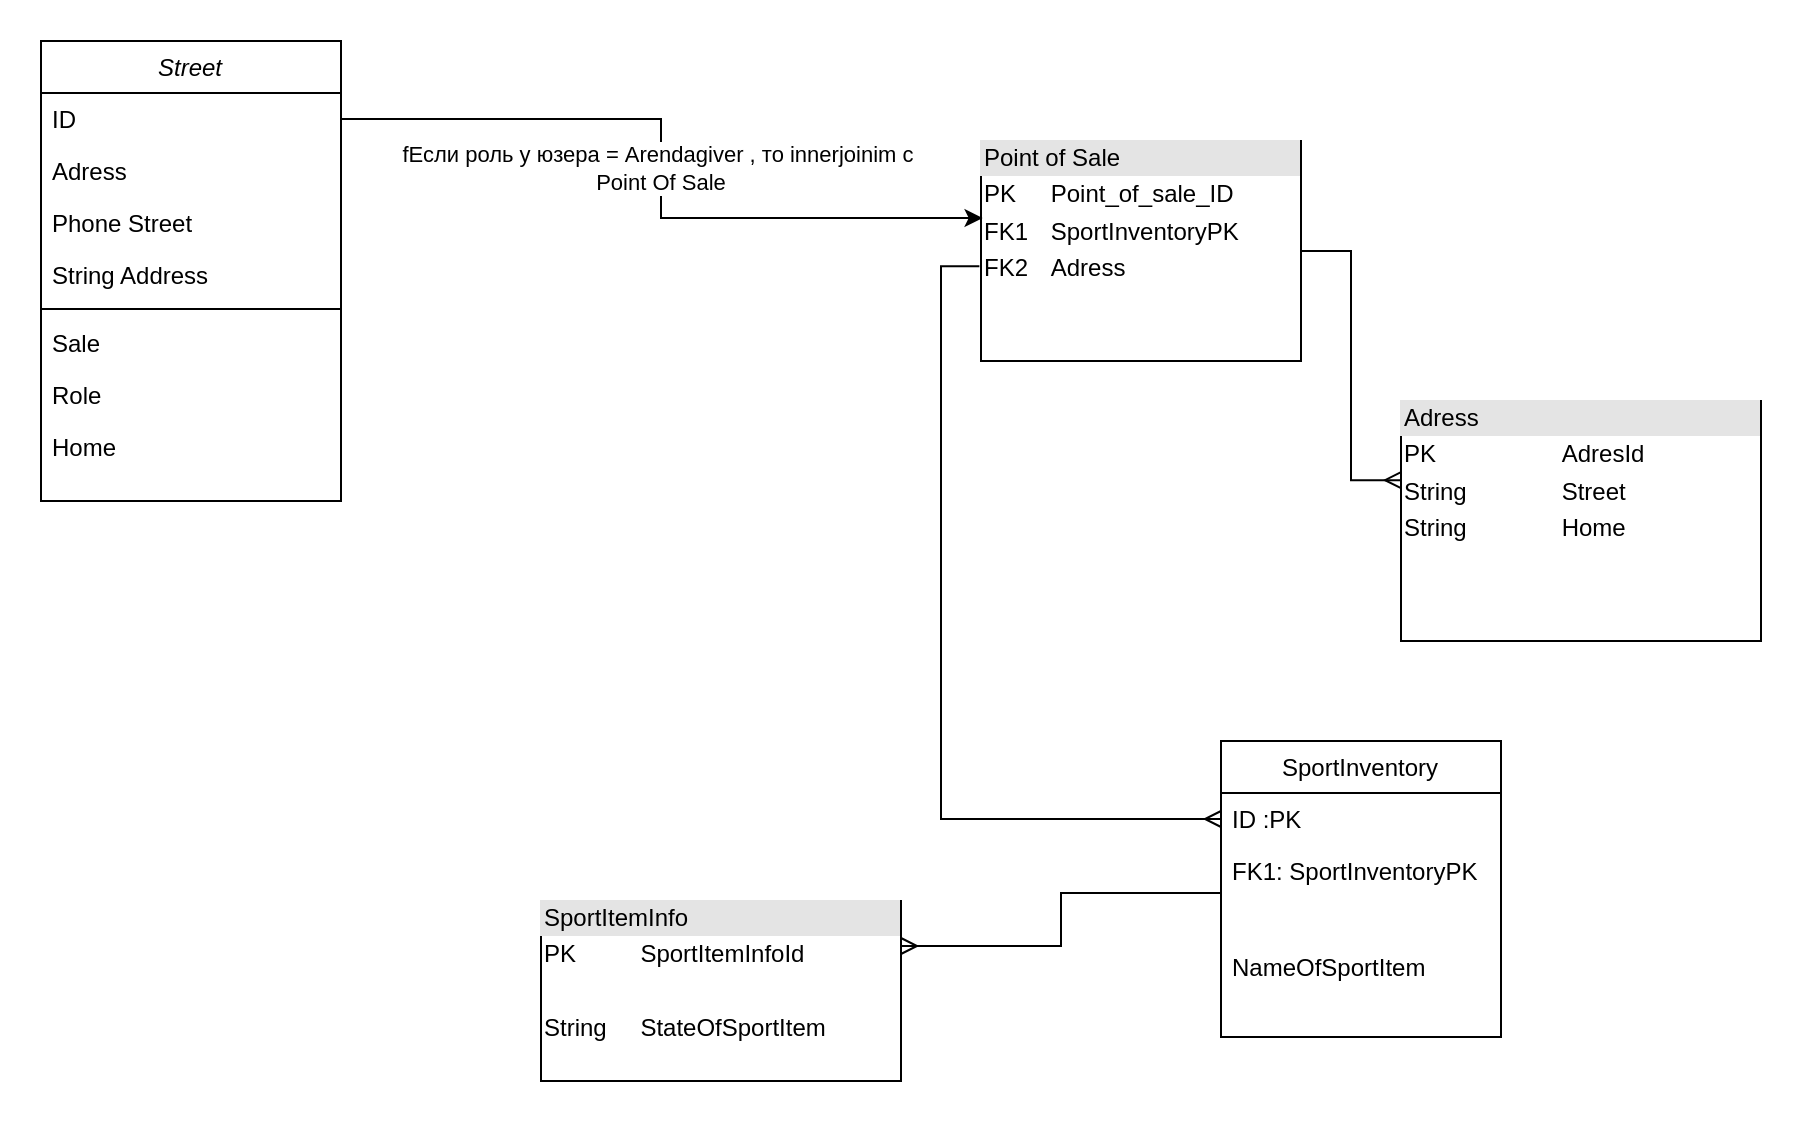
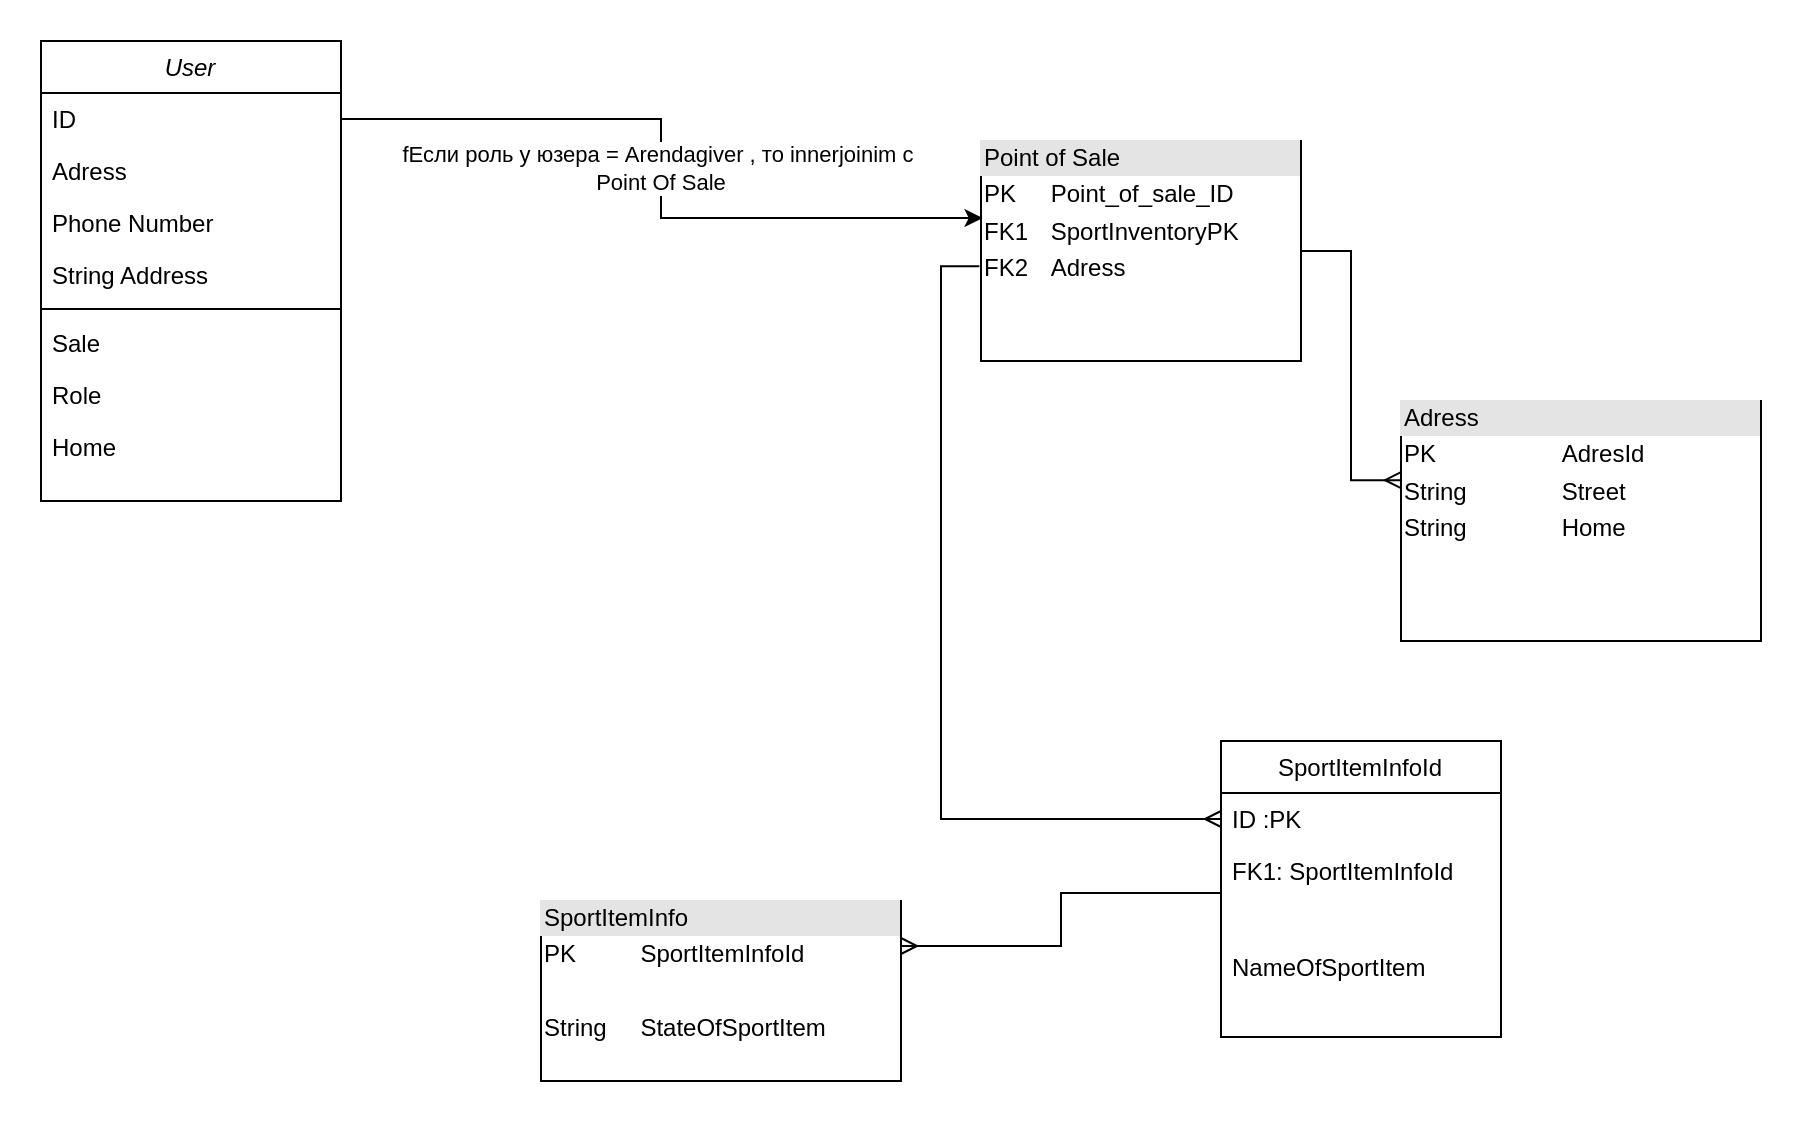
(190, 68) -> (190, 68)
(130, 224) -> (130, 224)
(1360, 768) -> (1360, 768)
(1367, 872) -> (1360, 872)
